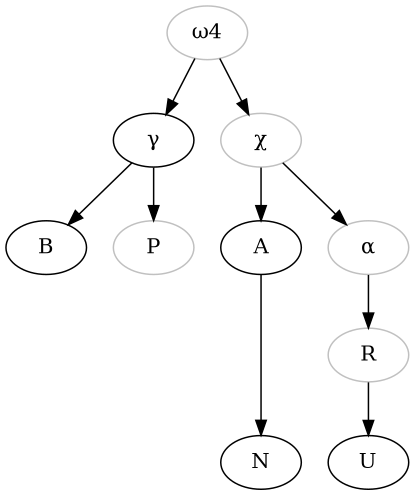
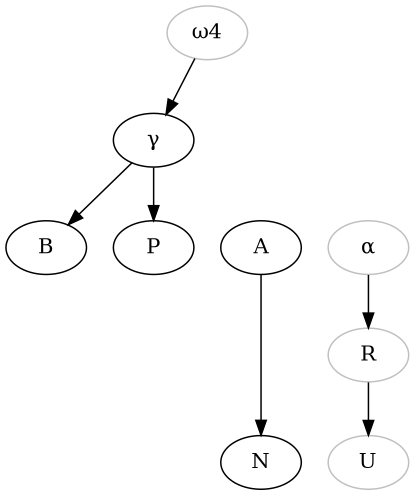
(261, 140) -> none
(154, 248) -> (154, 248)
(368, 462) -> (368, 462)
